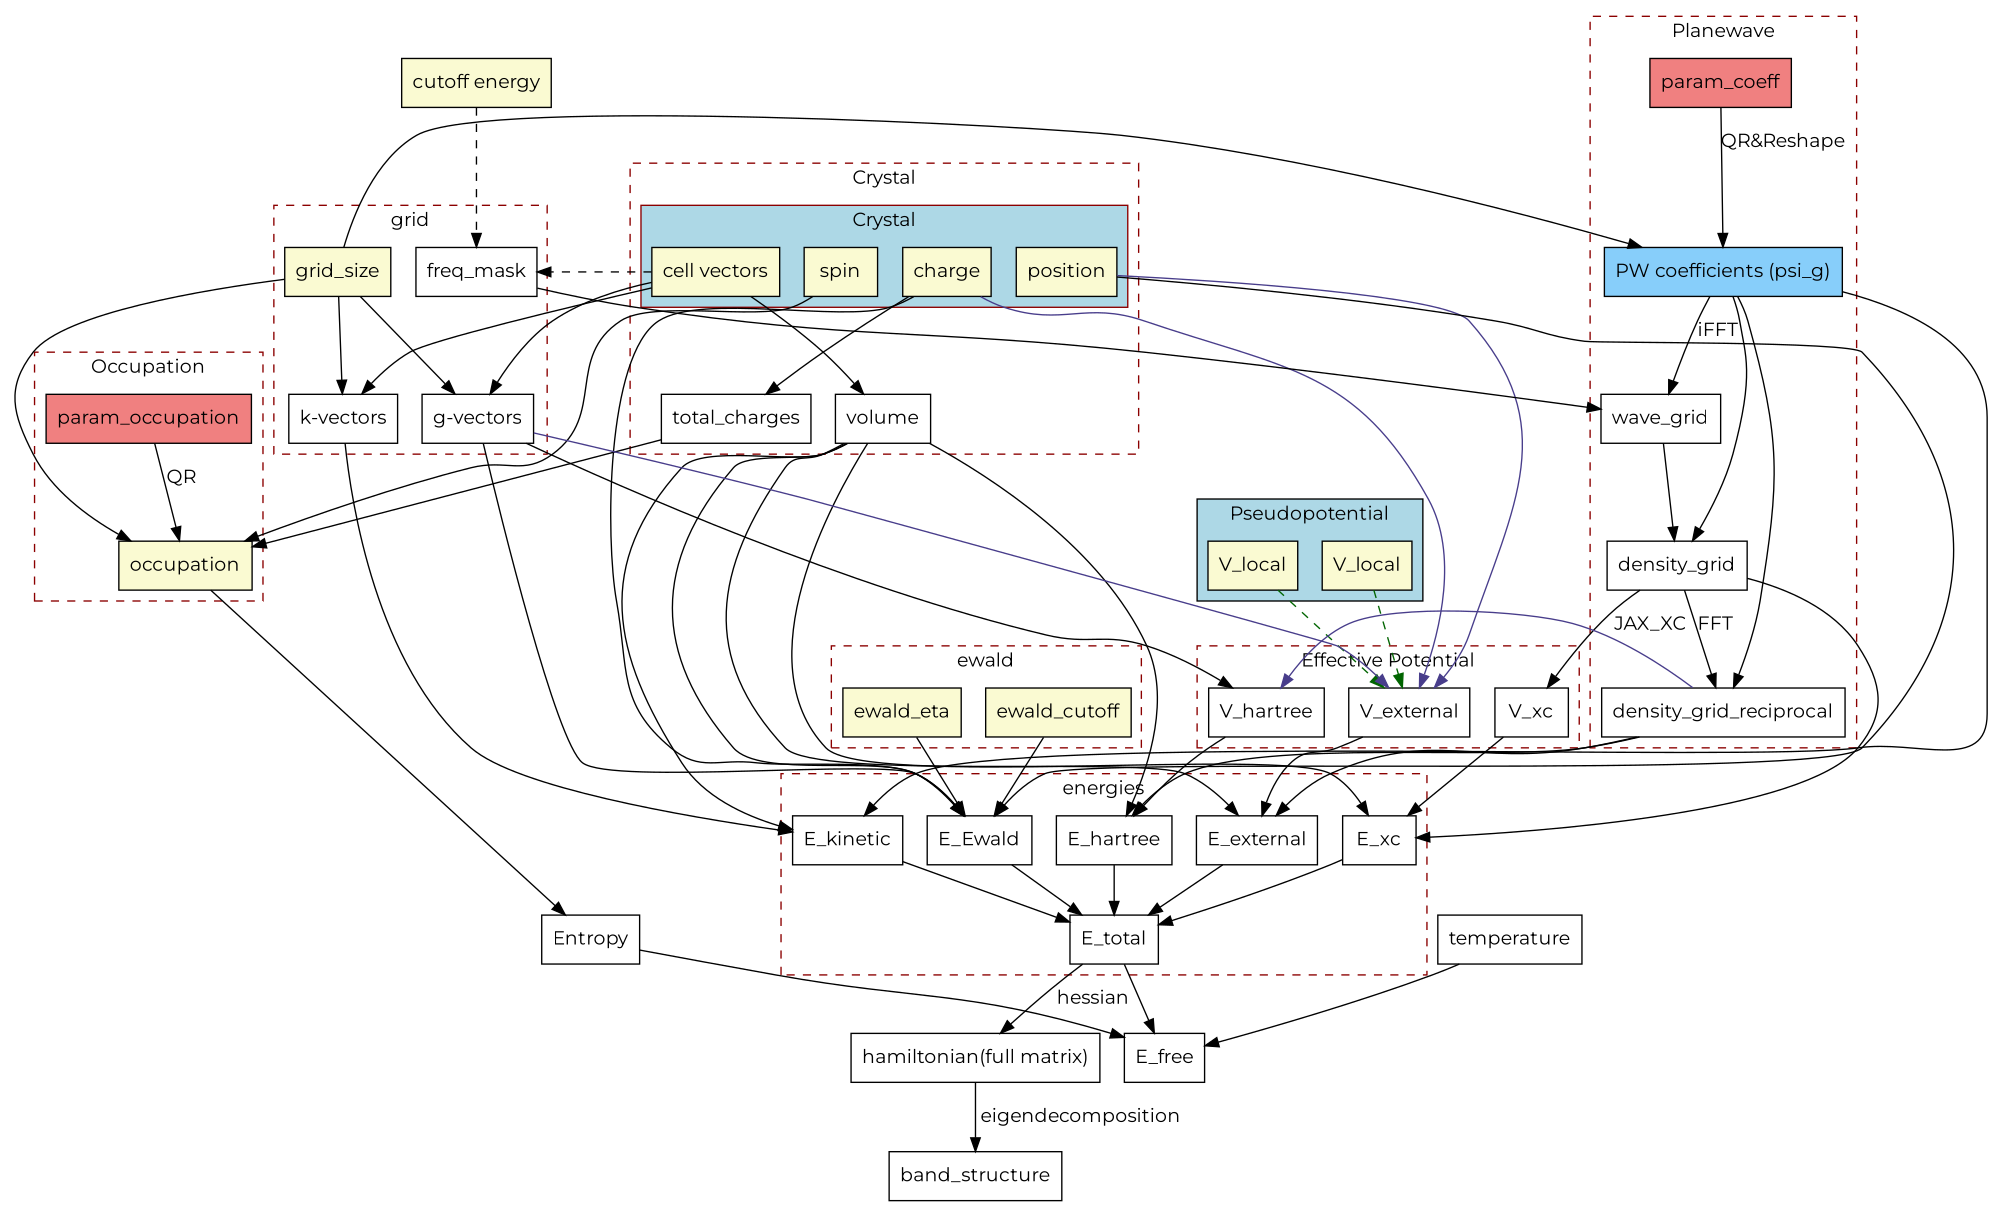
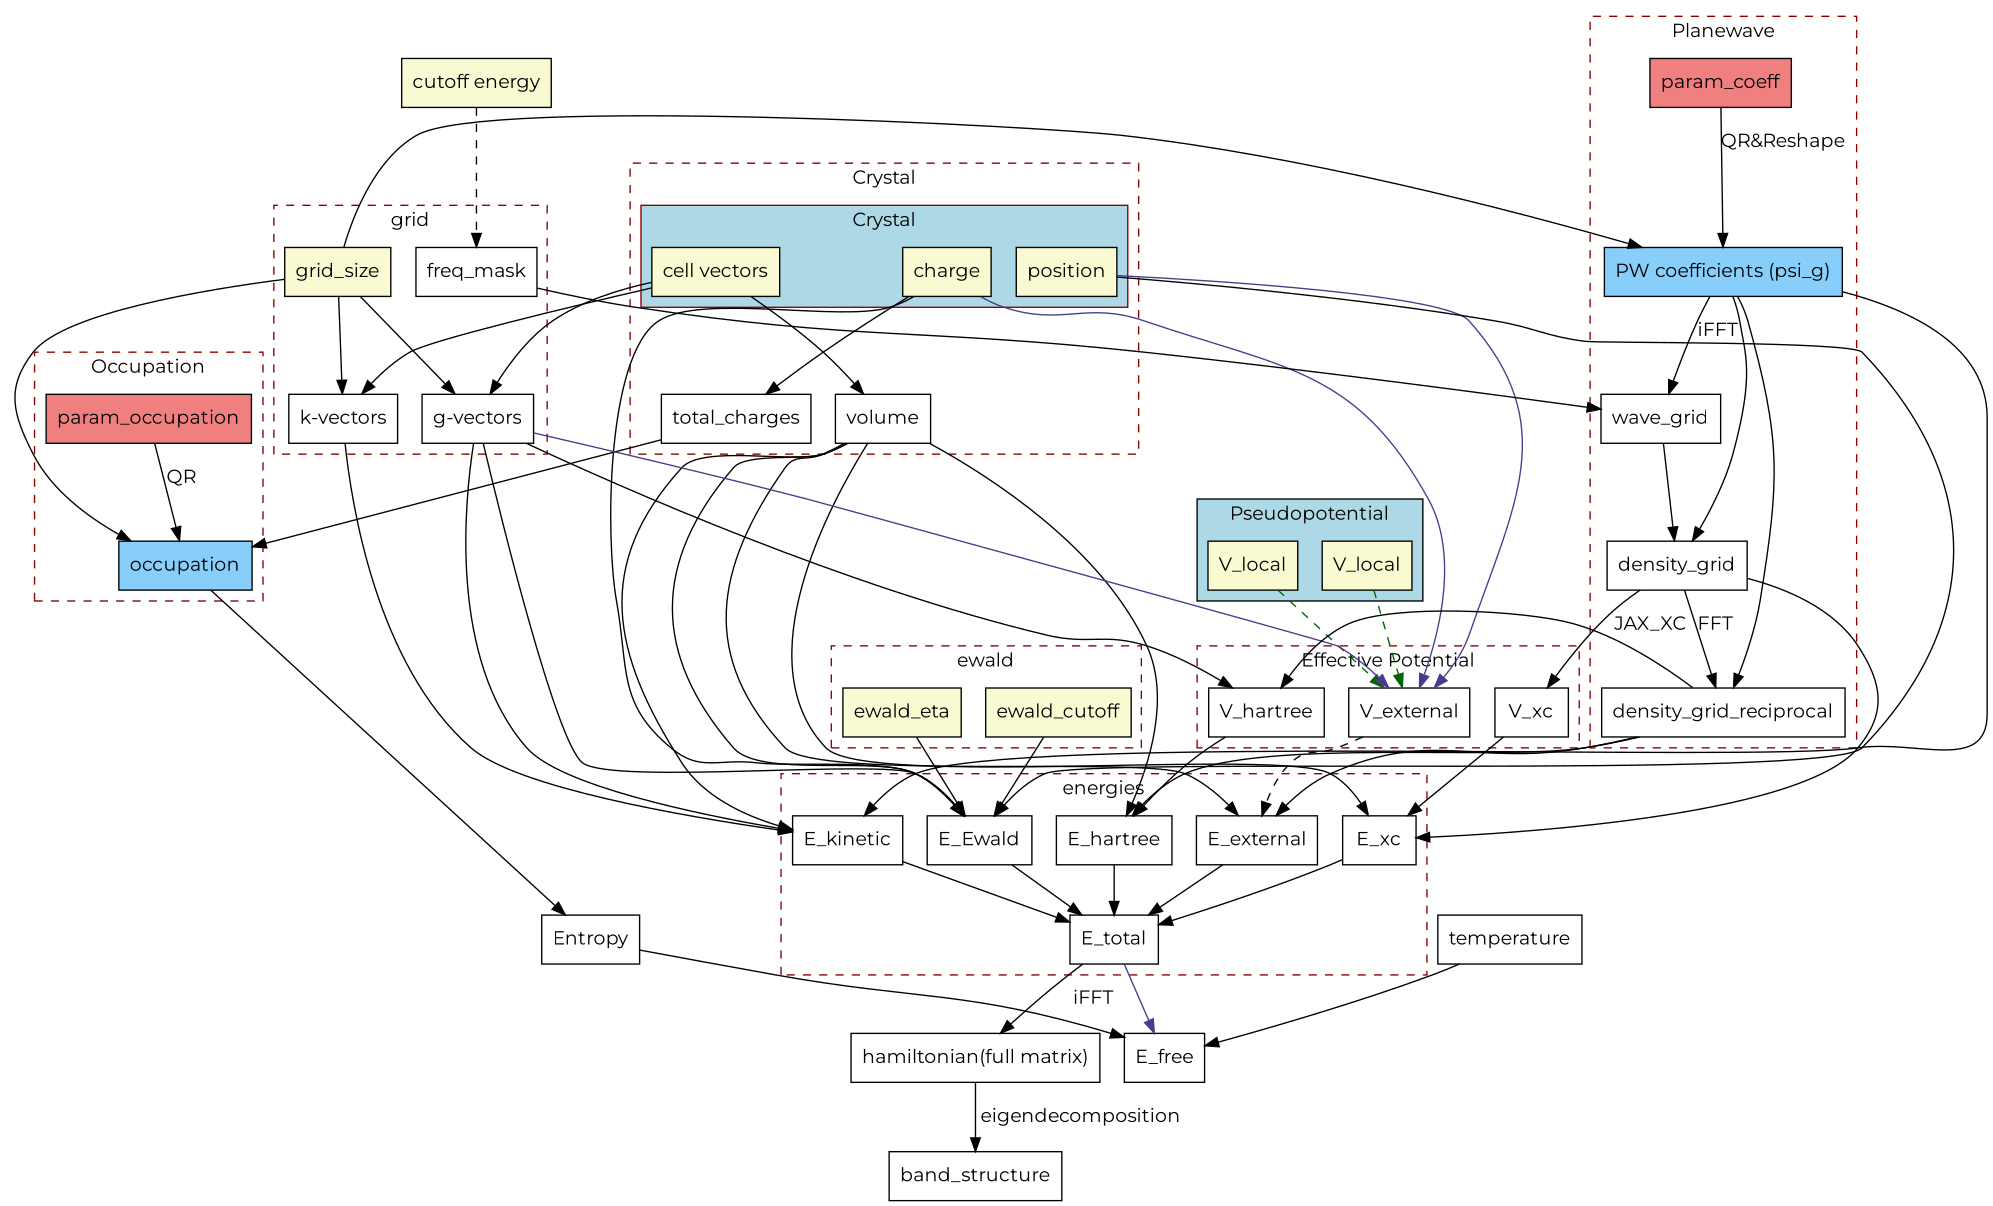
(601, 272) -> none
(841, 272) -> none
(185, 566) -> (185, 566)
(1488, 612) -> (1488, 612)
none -> (512, 727)
(1303, 754) -> (1303, 754)
(1137, 992) -> (1137, 992)
(1091, 999) -> (1091, 999)
